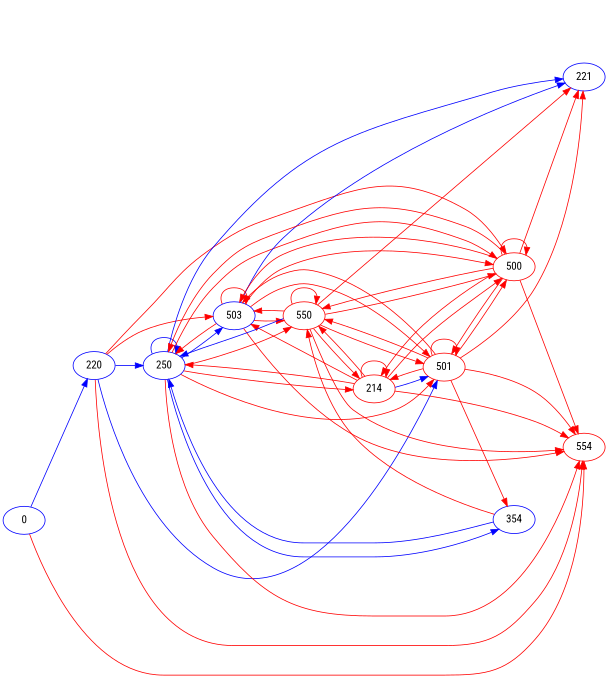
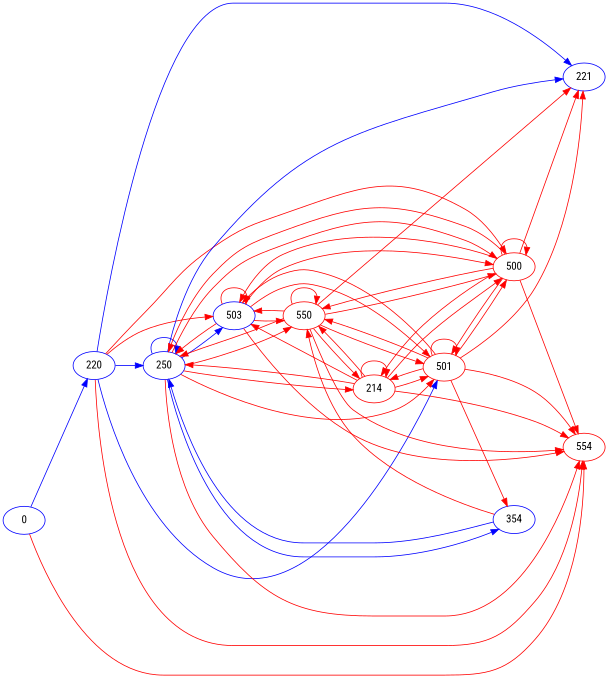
(379, 168) -> (215, 11)
(236, 337) -> (236, 337)
(408, 384) -> (408, 384)
